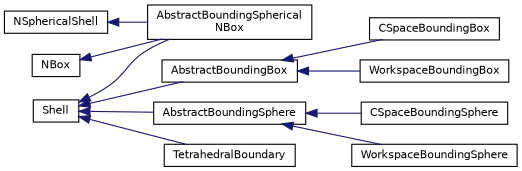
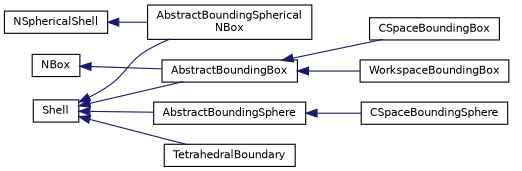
(127, 48) -> (118, 67)
(434, 155) -> none
